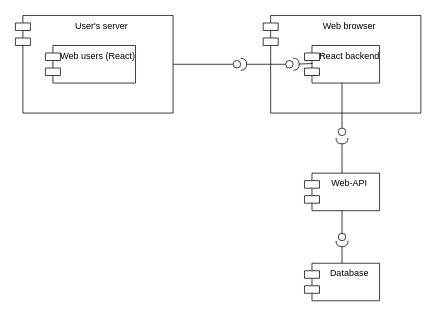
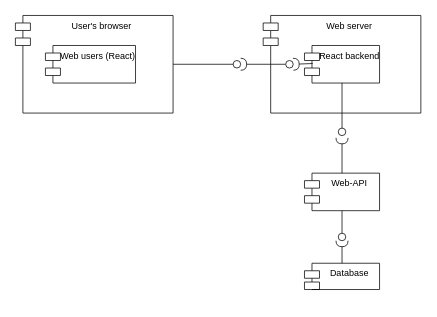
(101, 26) -> (101, 26)
(349, 26) -> (349, 26)
(342, 282) -> (342, 276)
